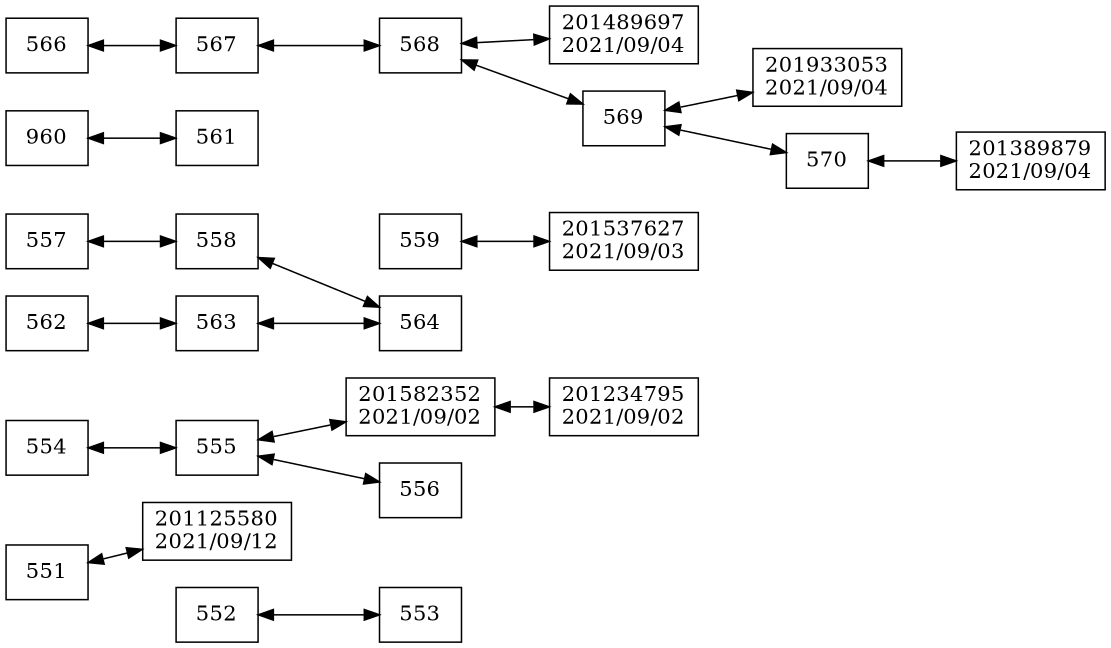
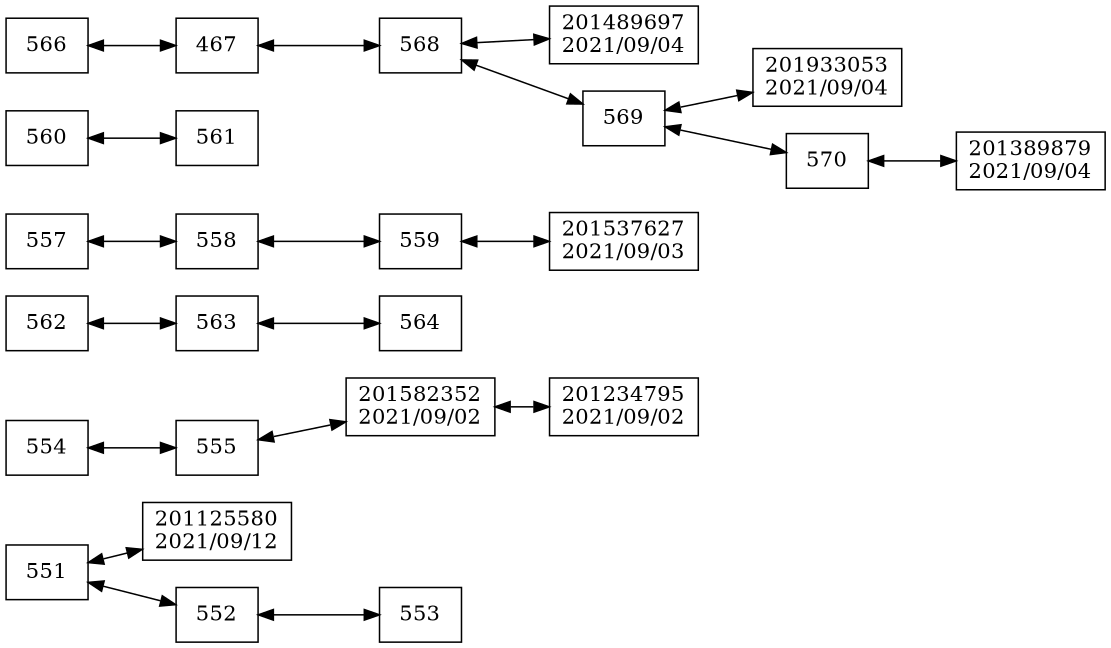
(217, 46) -> (217, 46)
(47, 138) -> (47, 138)
(319, 282) -> (319, 241)
(421, 490) -> none
none -> (132, 594)
